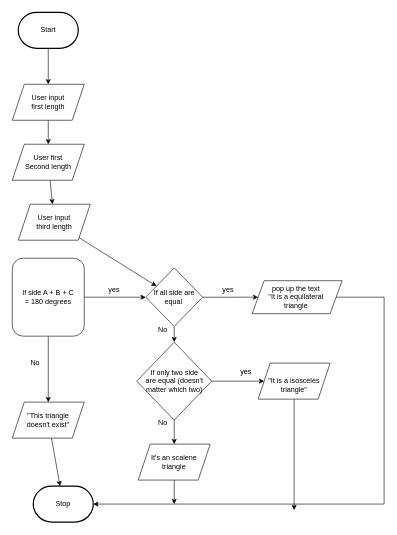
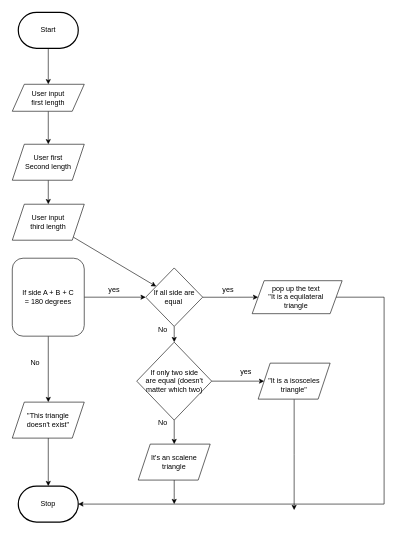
(48, 102) -> (48, 98)
(54, 222) -> (48, 222)
(63, 504) -> (48, 504)
